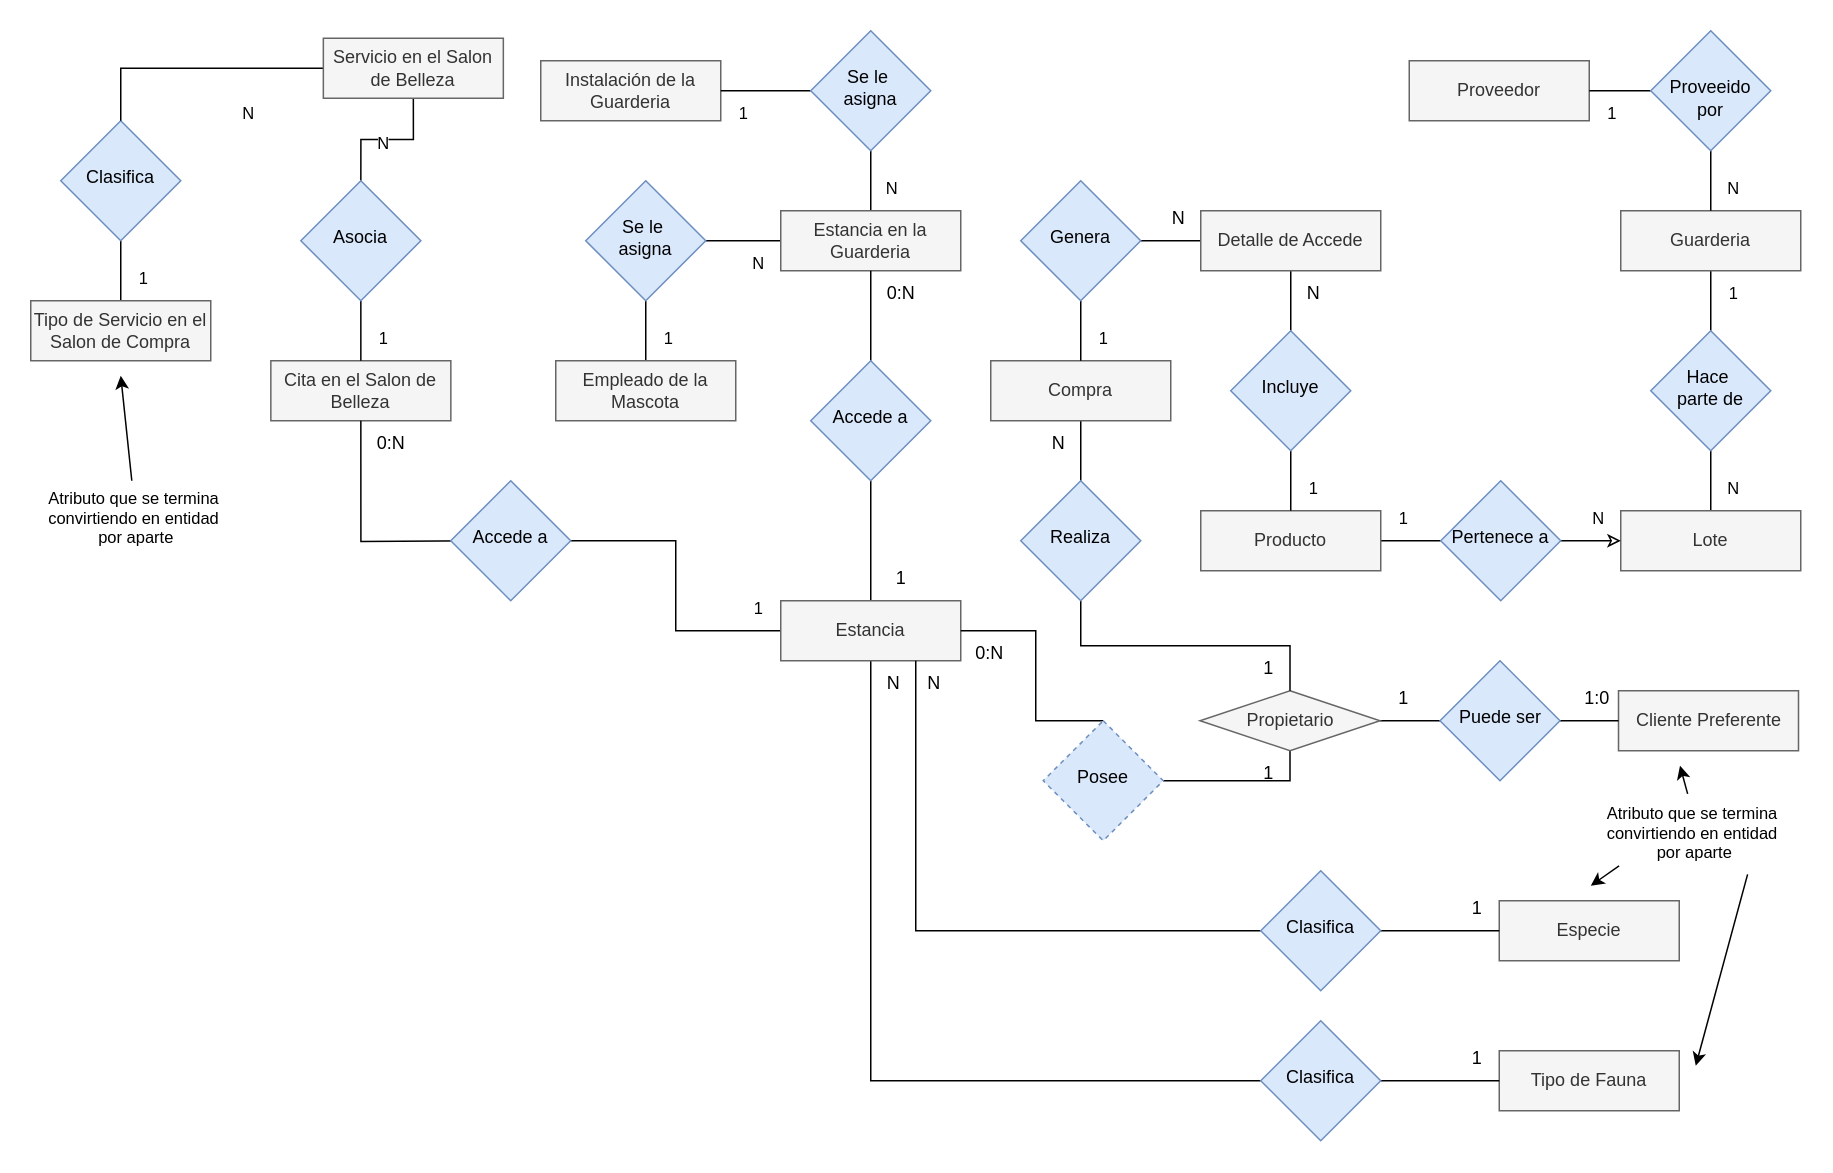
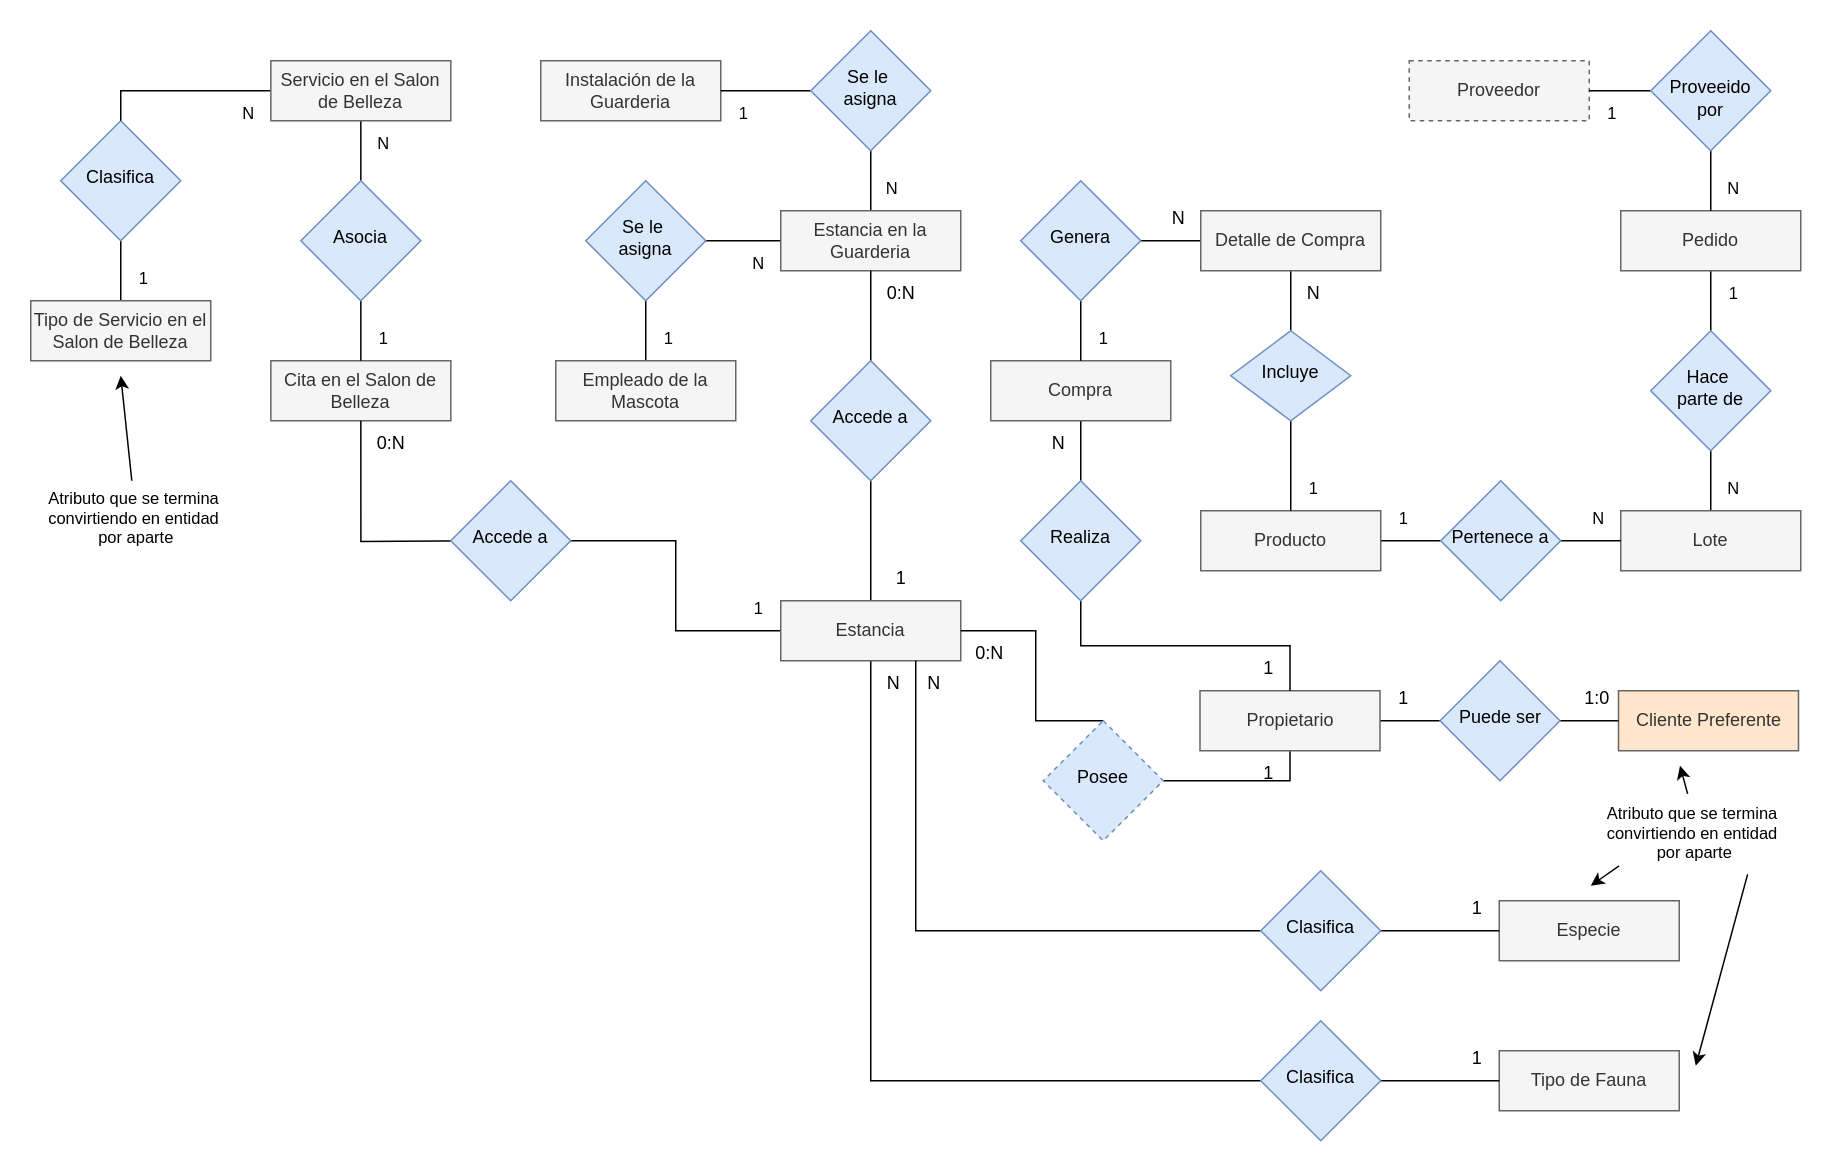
(413, 68) -> (361, 91)
(1499, 91) -> (1499, 91)
(1291, 241) -> (1291, 241)
(1711, 241) -> (1711, 241)
(121, 331) -> (121, 331)
(1291, 391) -> (1291, 376)
(1609, 541) -> (1613, 541)
(1290, 721) -> (1290, 721)
(1709, 721) -> (1709, 721)
